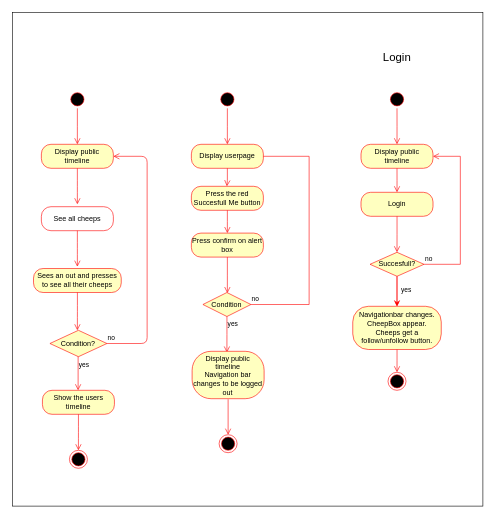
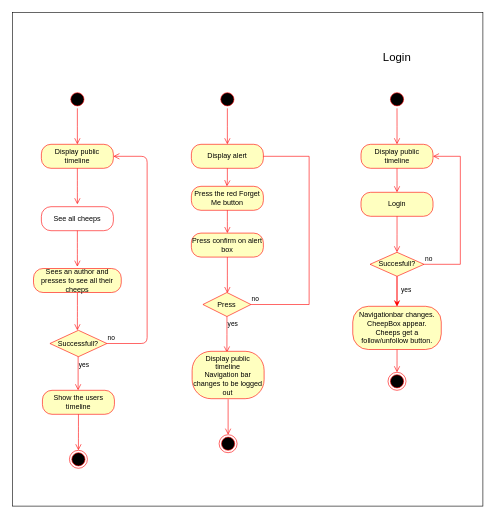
(227, 156) -> (227, 156)
(227, 198) -> (227, 198)
(77, 281) -> (77, 281)
(227, 305) -> (227, 305)
(78, 344) -> (78, 344)
